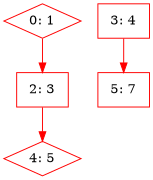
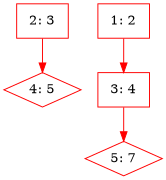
(42, 21) -> none
none -> (124, 21)
(124, 90) -> (124, 159)
